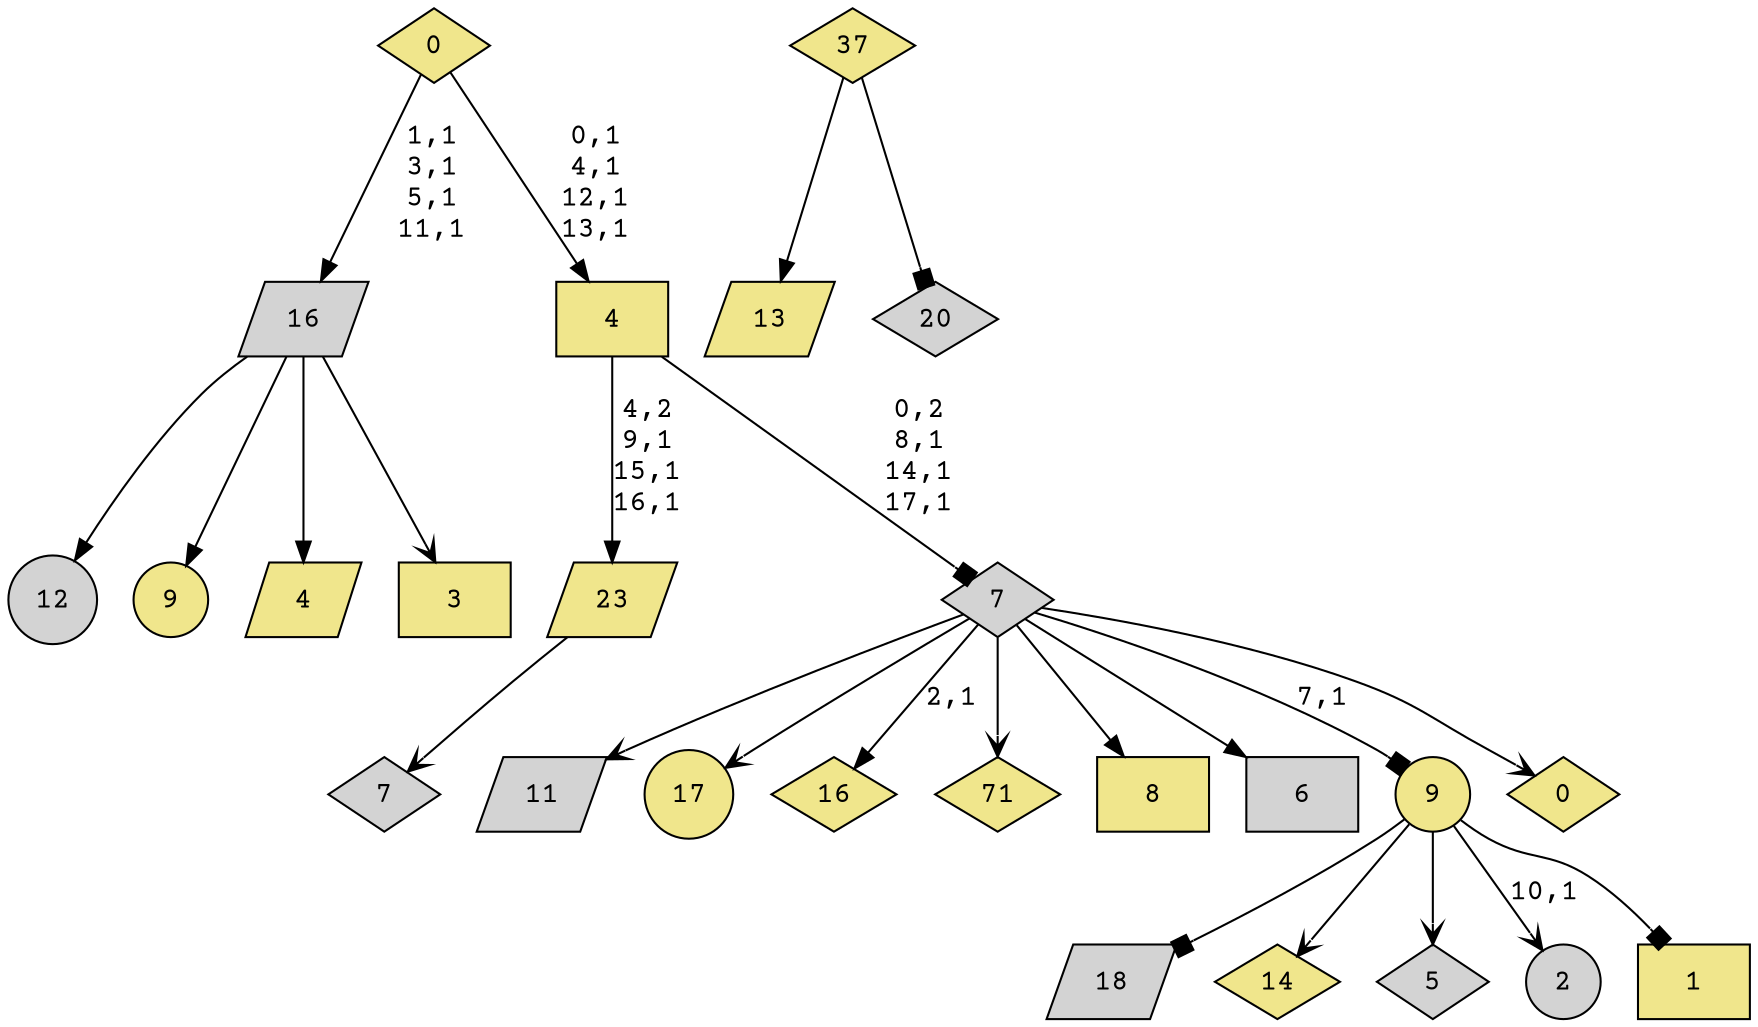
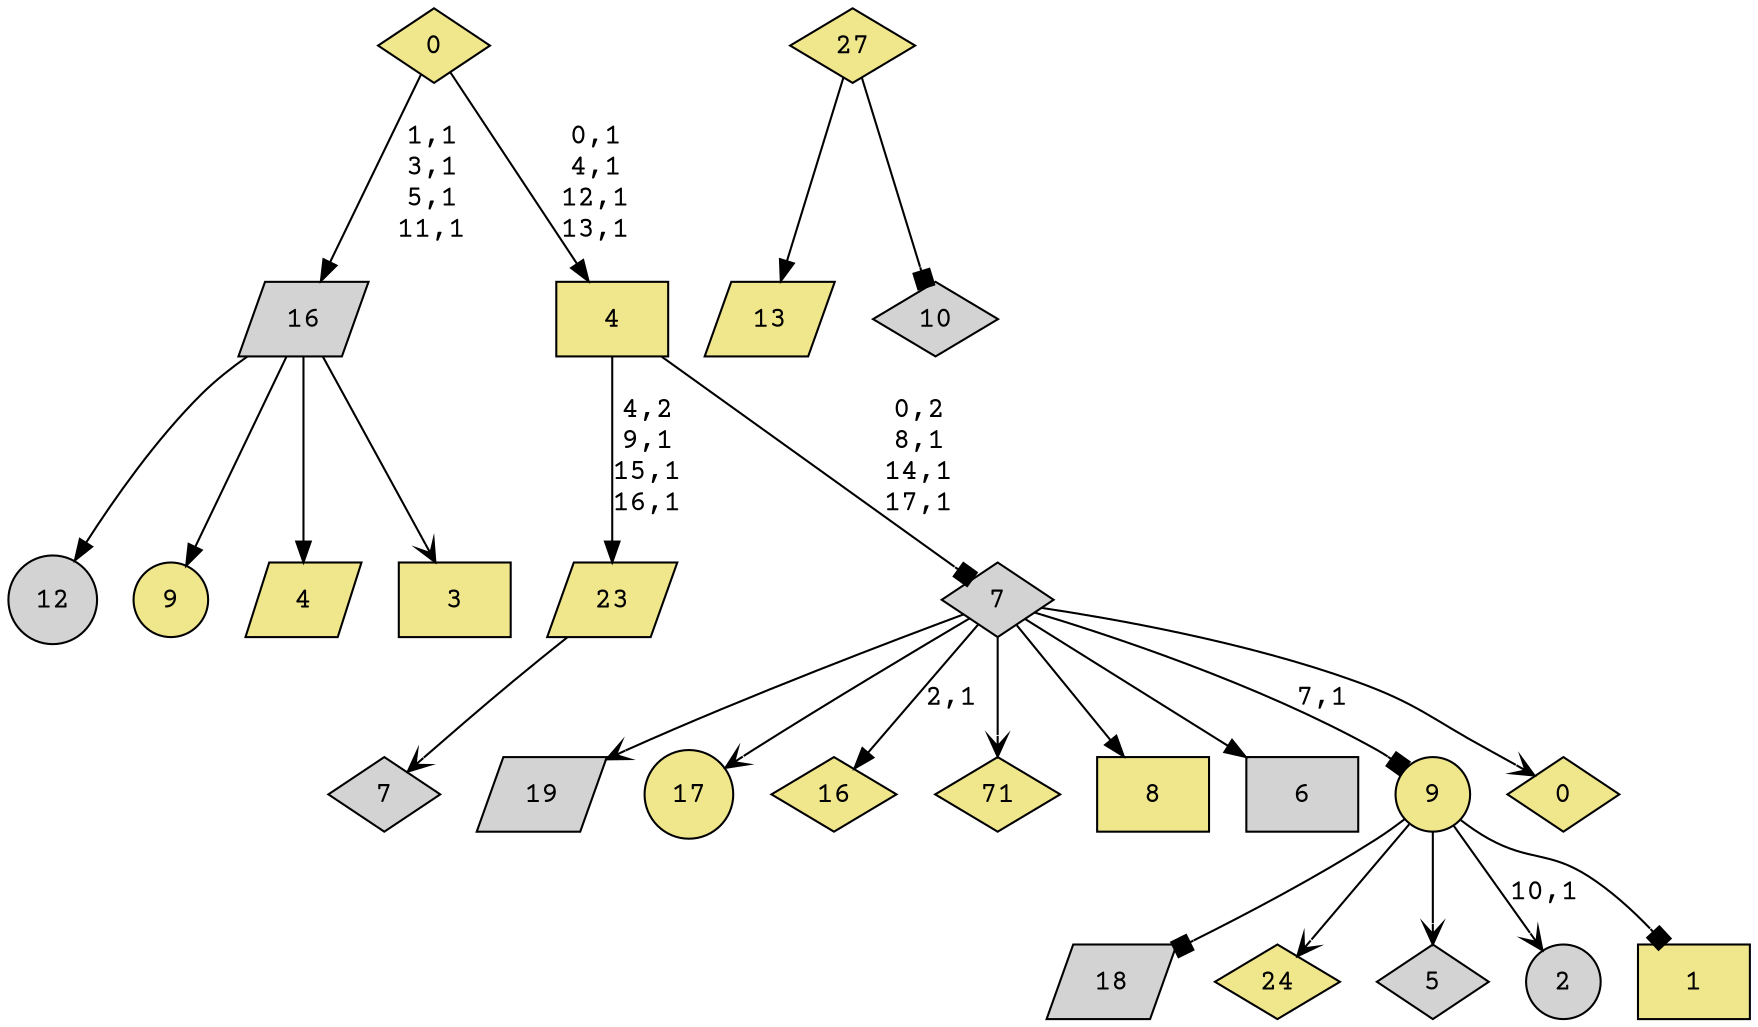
(853, 46) -> (853, 46)
(936, 319) -> (936, 319)
(542, 794) -> (542, 794)
(1277, 982) -> (1277, 982)
